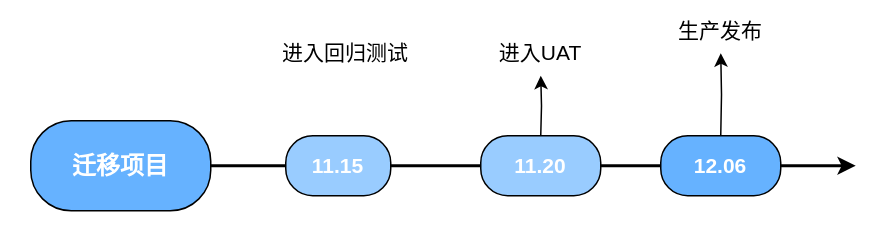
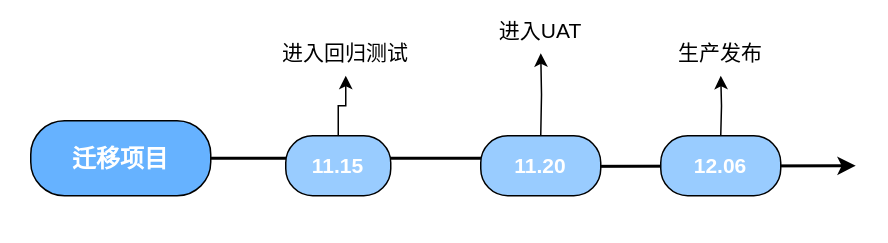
(721, 31) -> (721, 53)
(541, 53) -> (541, 31)
none -> (338, 108)
(121, 166) -> (121, 158)
(721, 166) -> (721, 166)
